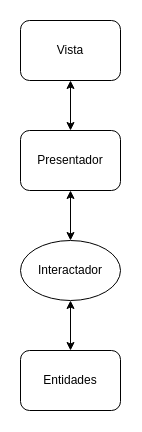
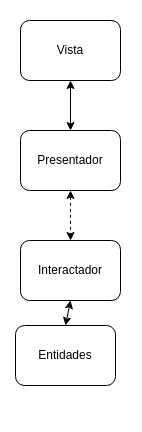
(71, 216) -> (71, 216)
(71, 271) -> (71, 271)
(71, 381) -> (66, 356)
